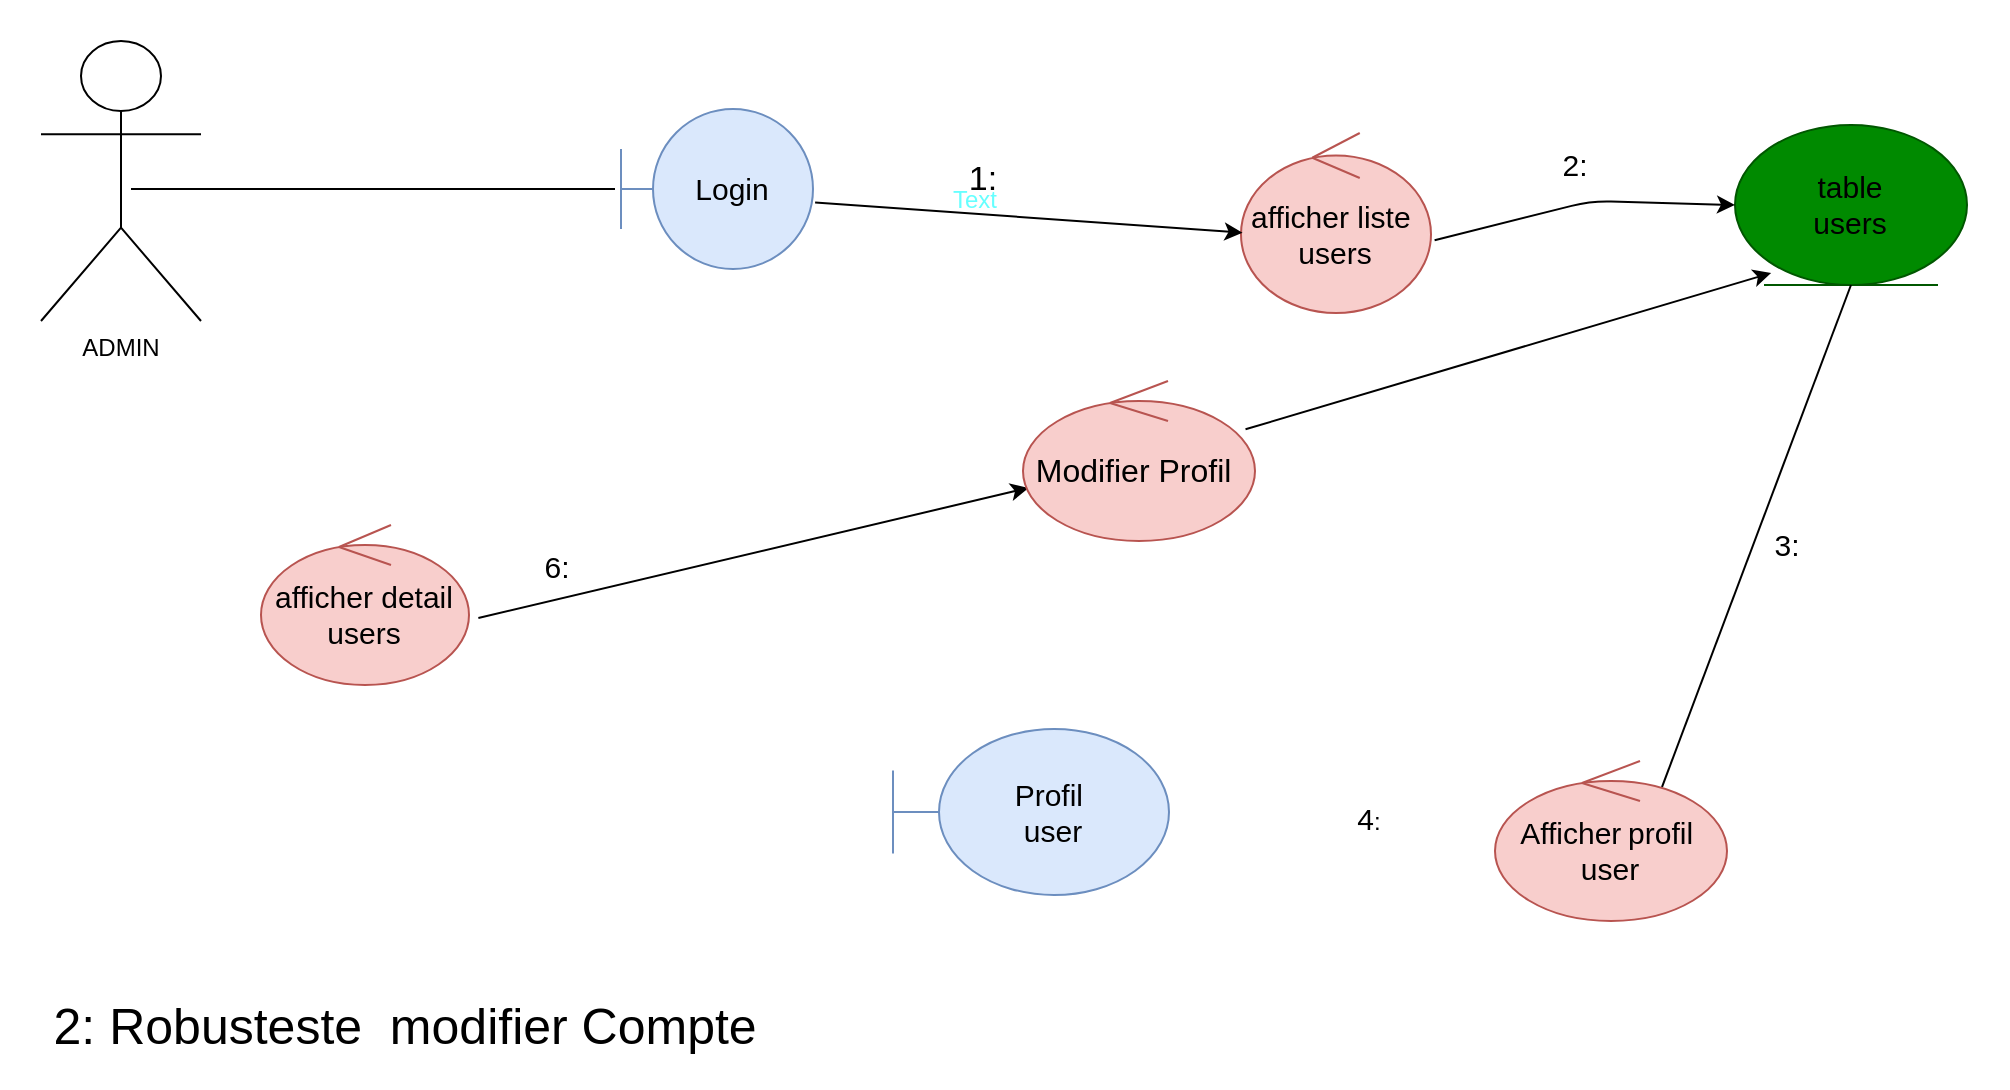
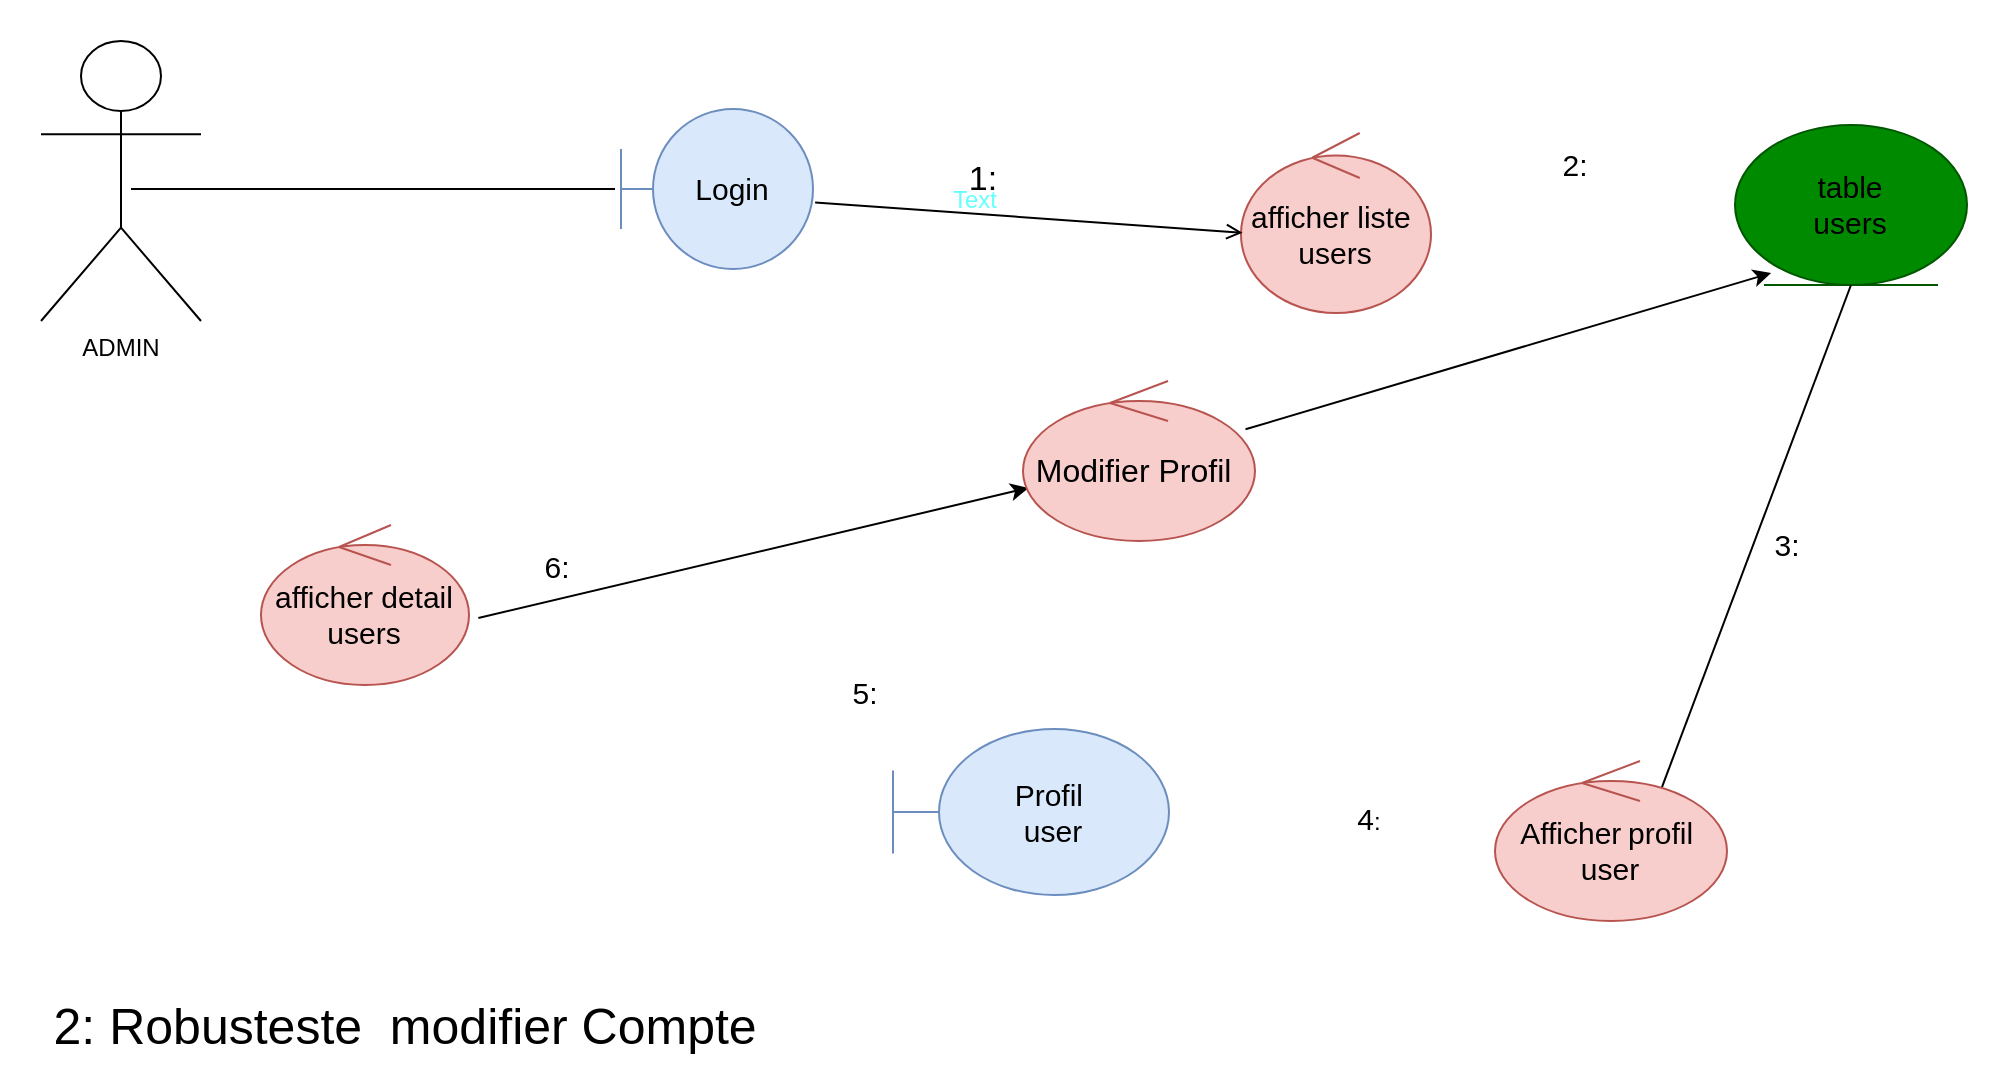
(1572, 206) -> none
(1228, 232) -> (1231, 232)
none -> (864, 692)
